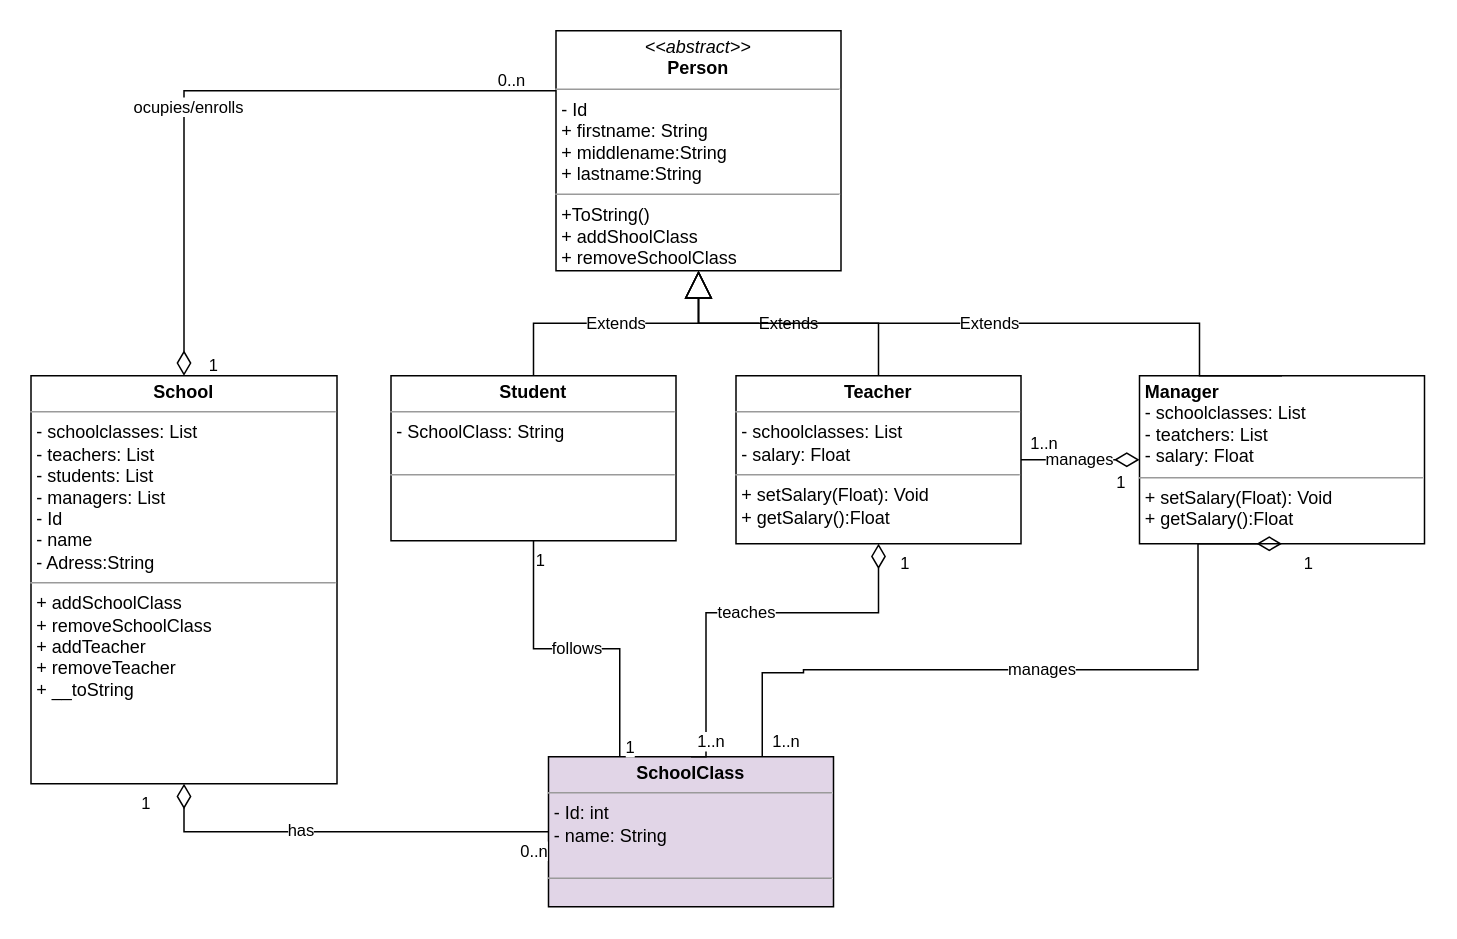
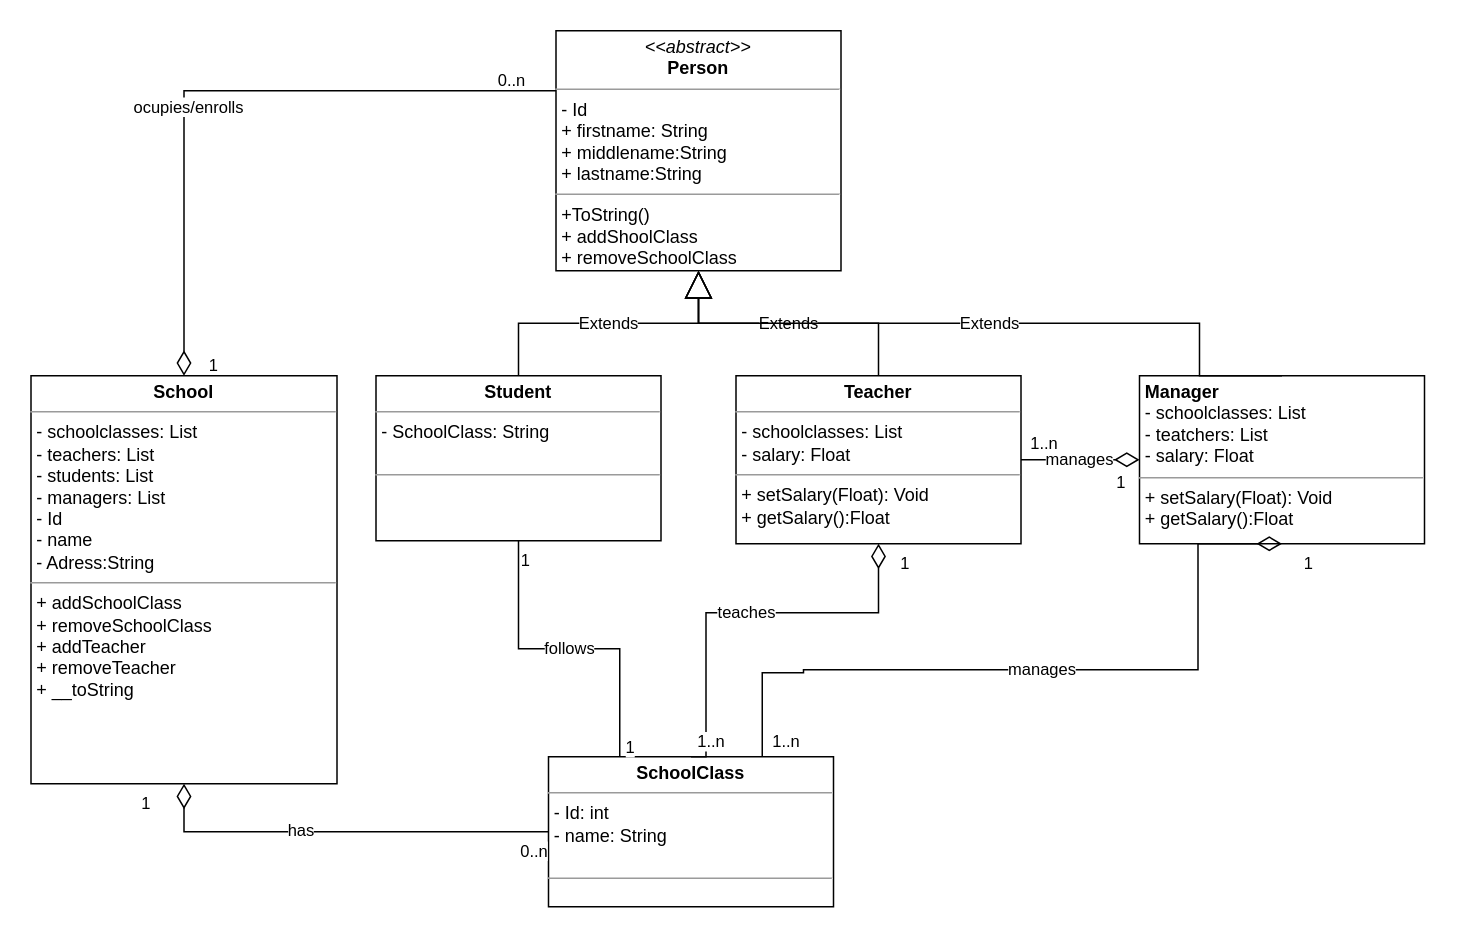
(533, 458) -> (518, 458)
(691, 832) -> (691, 832)
